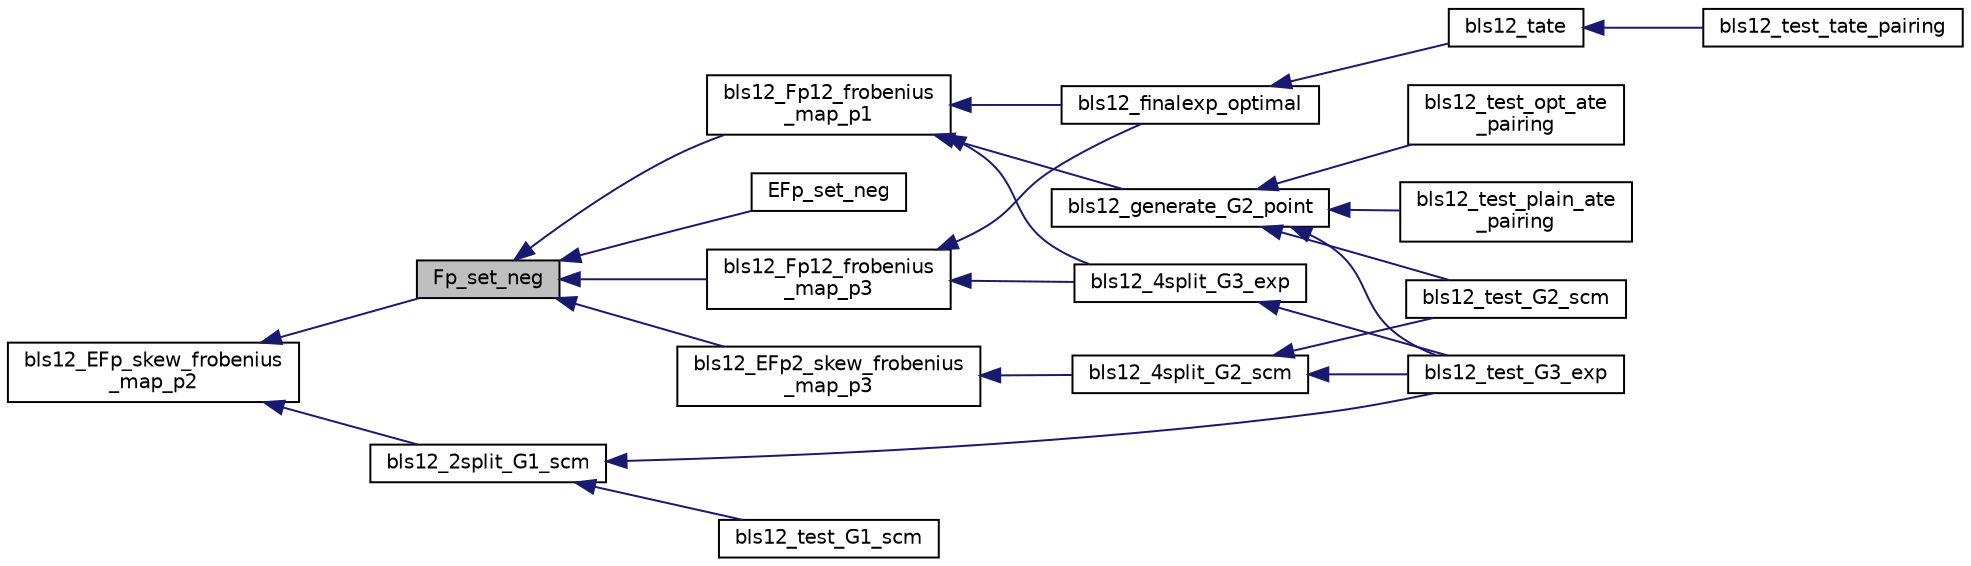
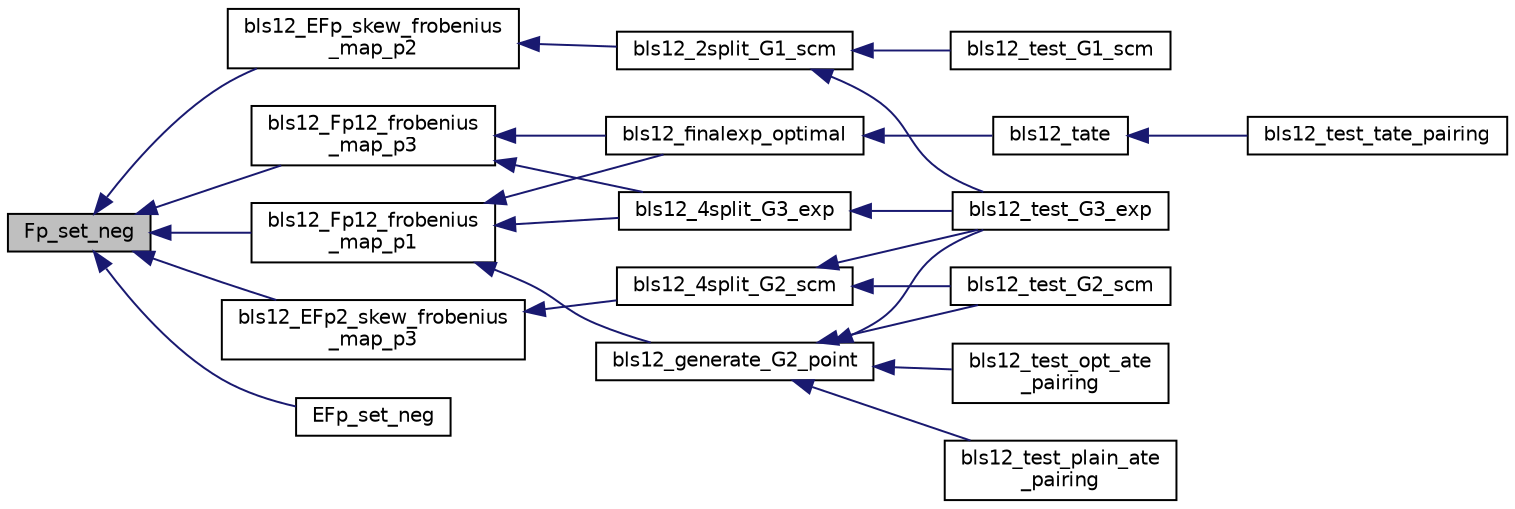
(350, 318) -> (174, 123)
